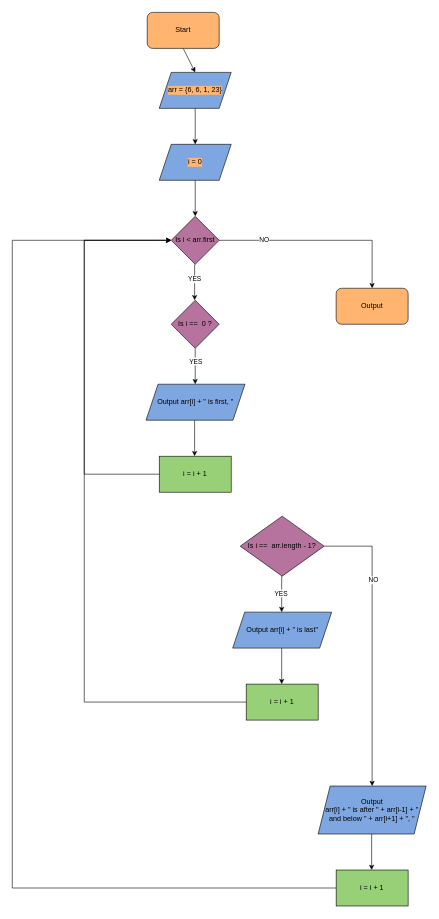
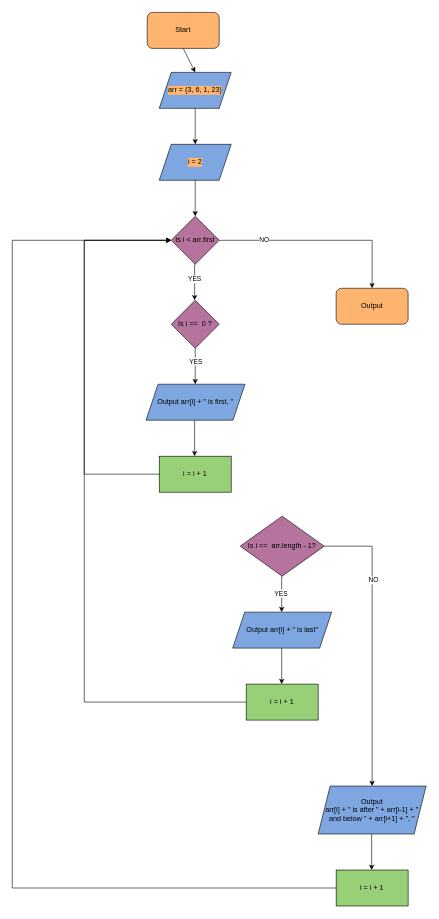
(195, 90) -> (195, 90)
(195, 162) -> (195, 162)
